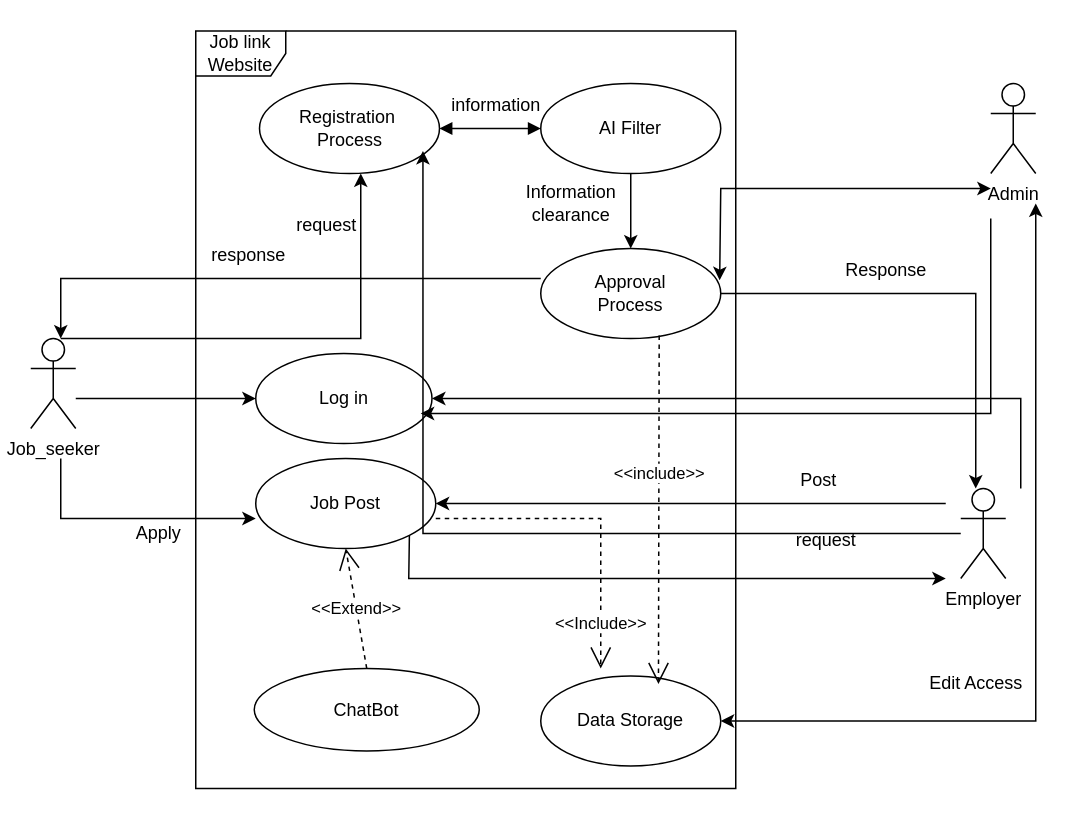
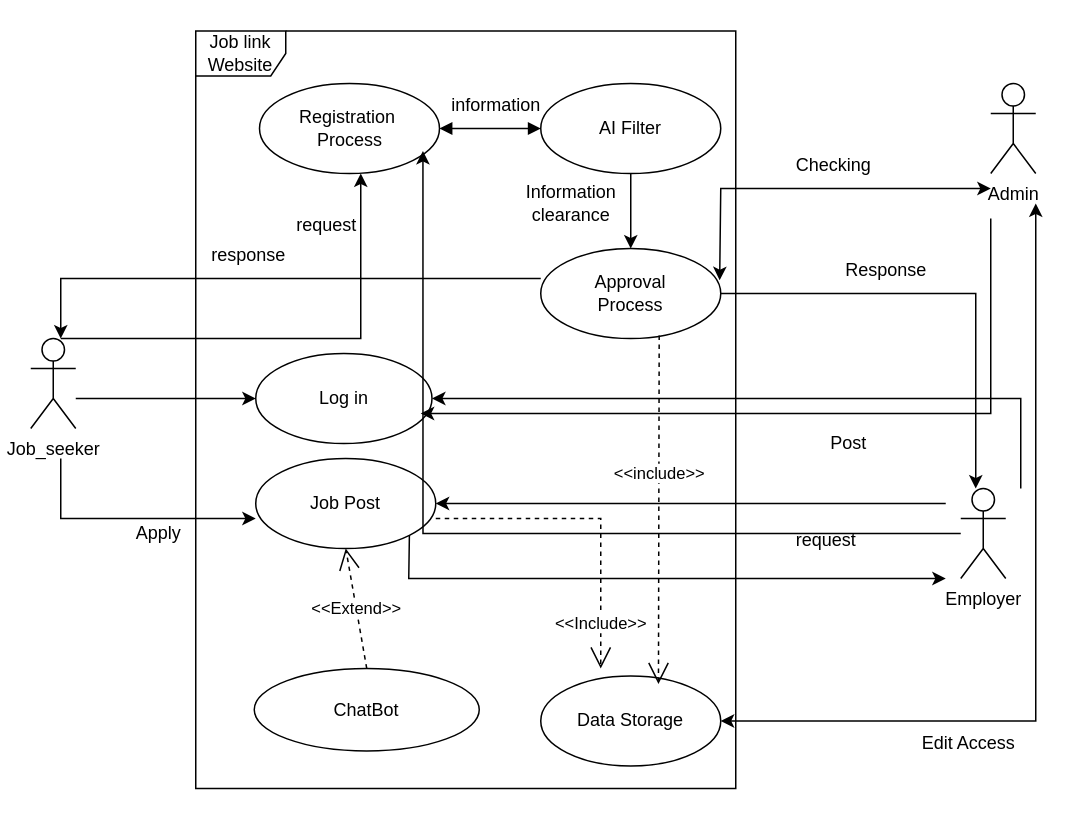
none -> (833, 166)
(818, 481) -> (848, 443)
(976, 683) -> (968, 743)
